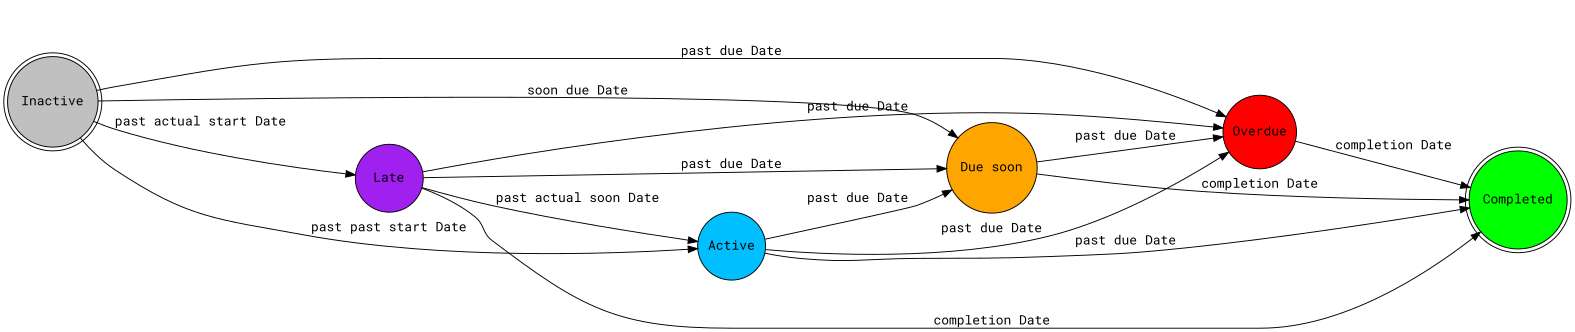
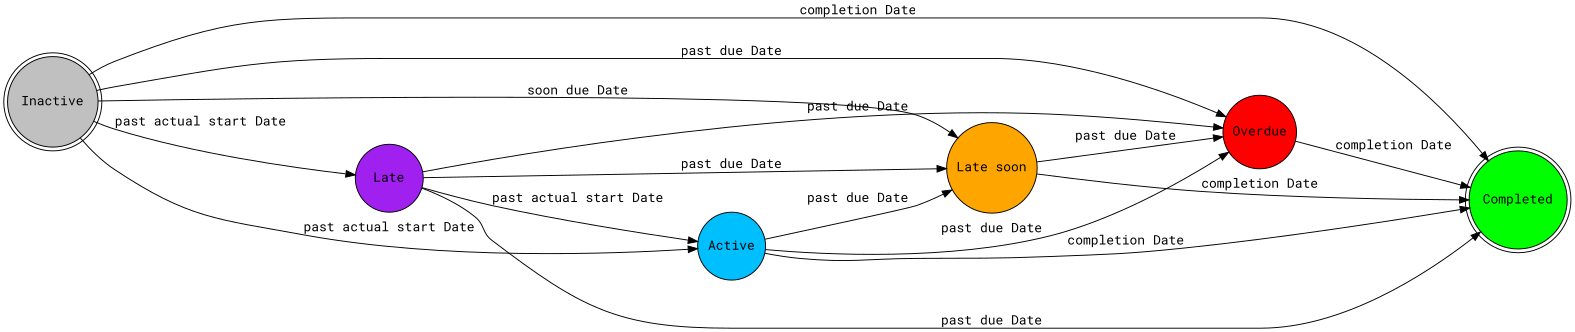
none -> (804, 18)
(992, 168) -> (992, 168)
(578, 199) -> (578, 199)
(389, 228) -> (389, 228)
(1126, 241) -> (1126, 241)
(992, 321) -> (992, 321)
